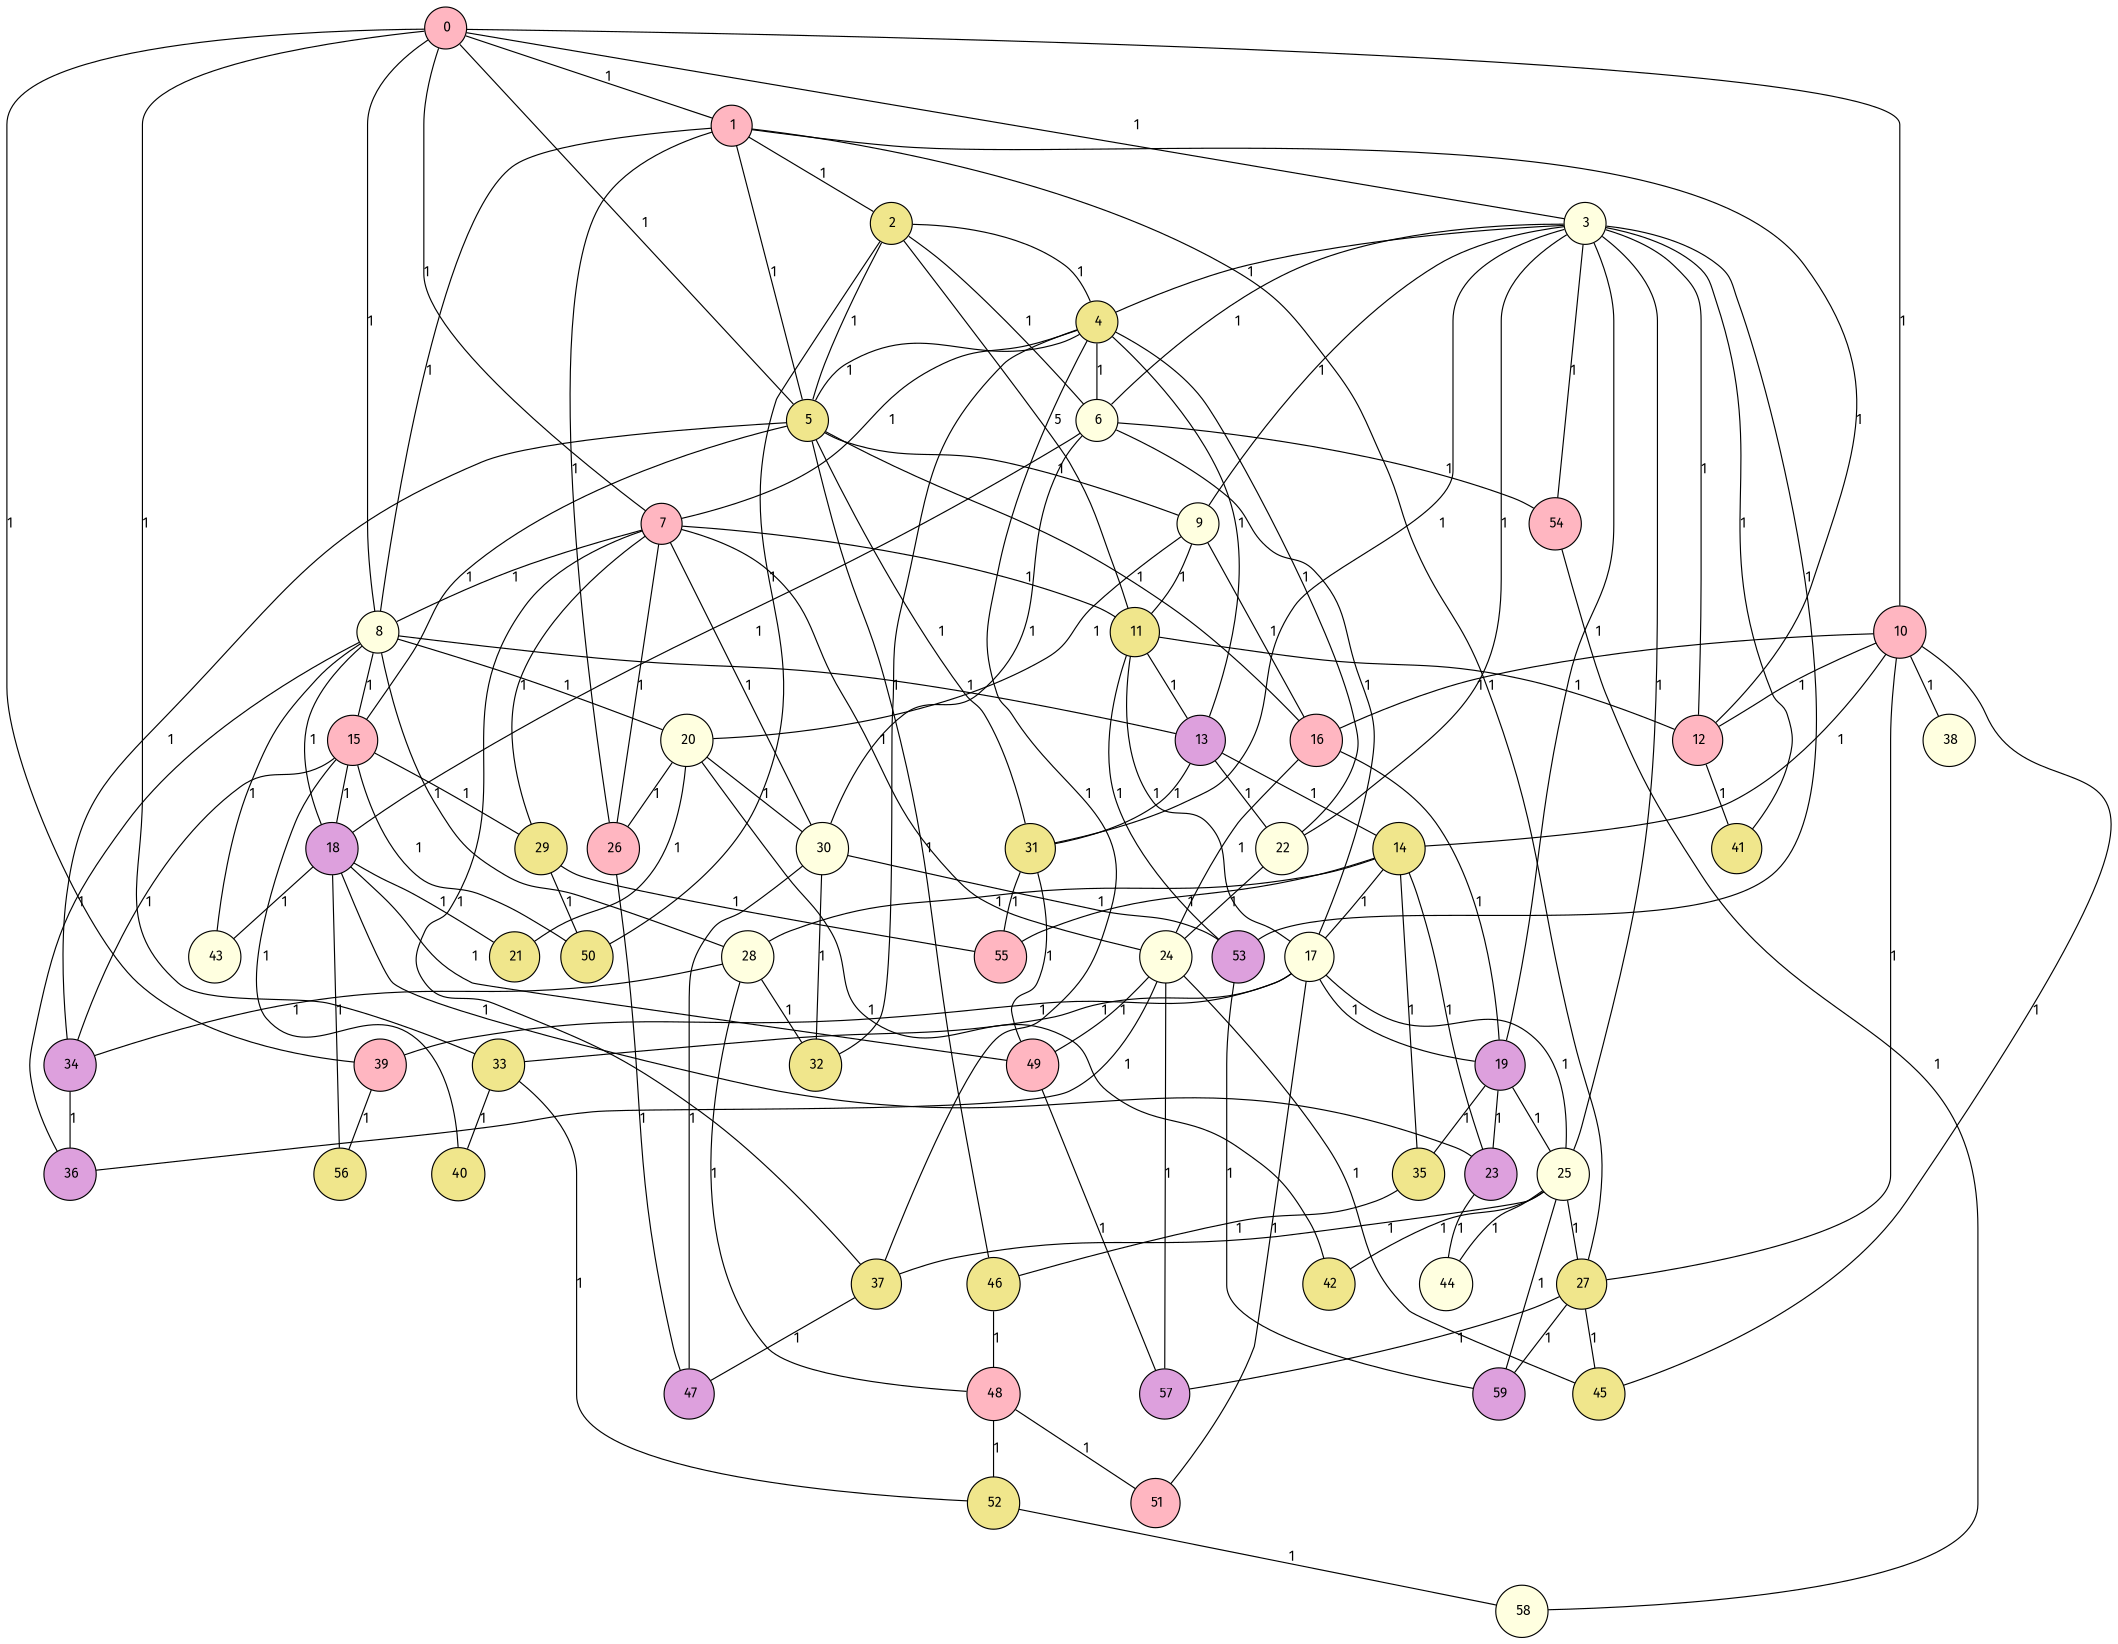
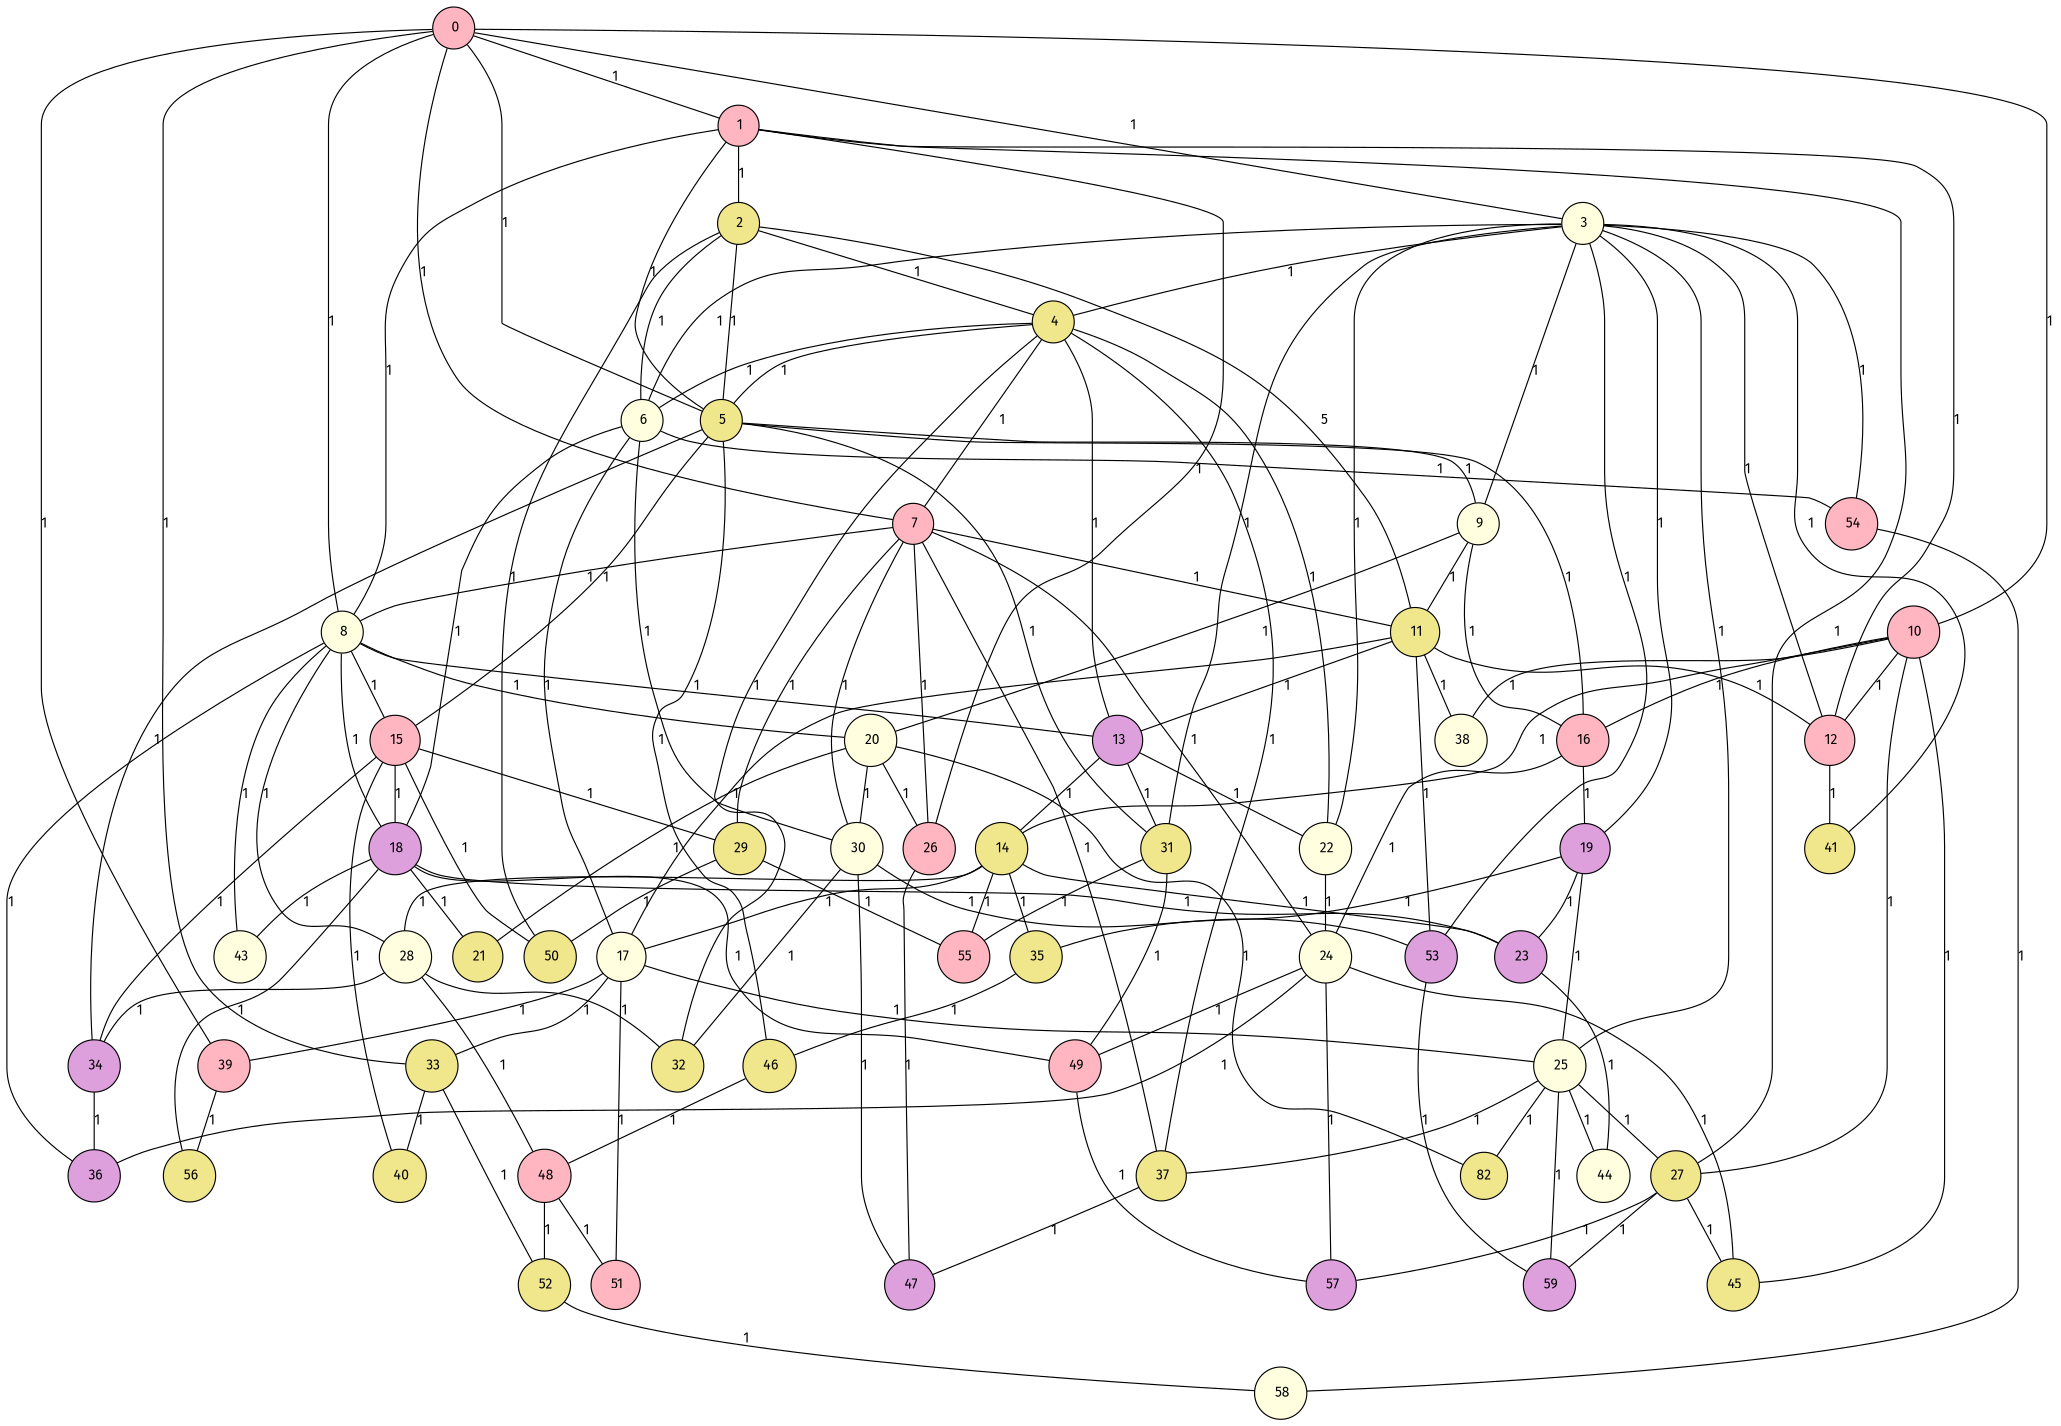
none -> (1438, 686)
(1387, 1038) -> none
(1329, 1284) -> (1484, 1176)
